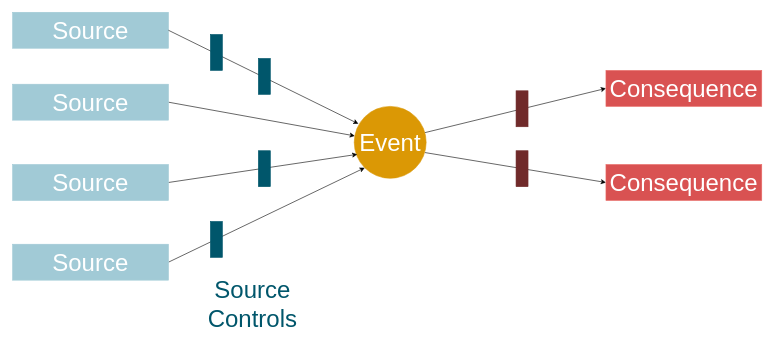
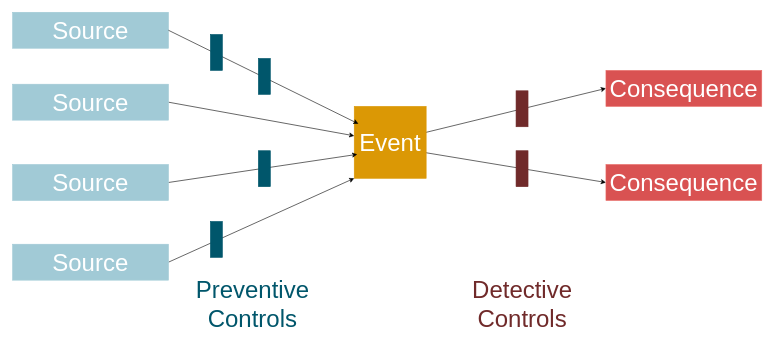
(390, 143) -> (390, 143)
(253, 305) -> (253, 305)
none -> (522, 305)
